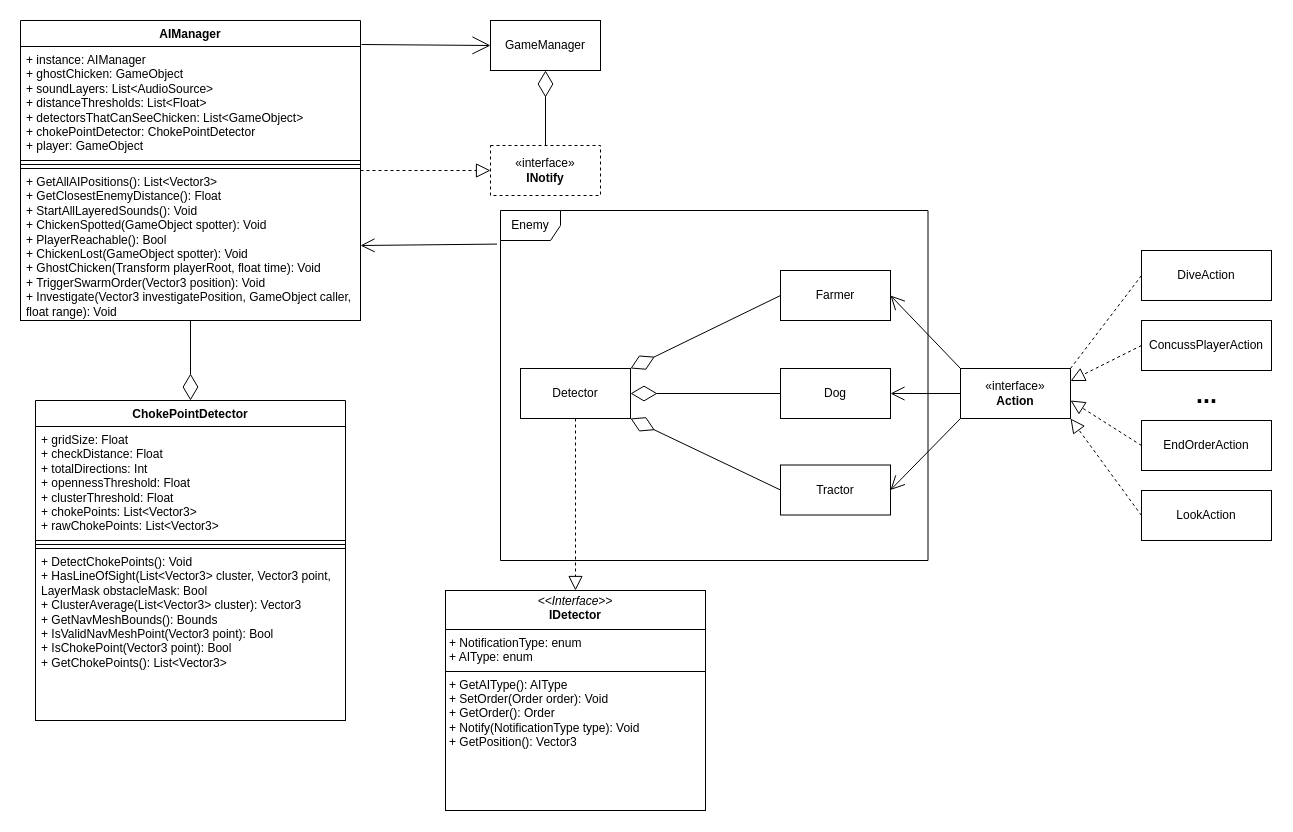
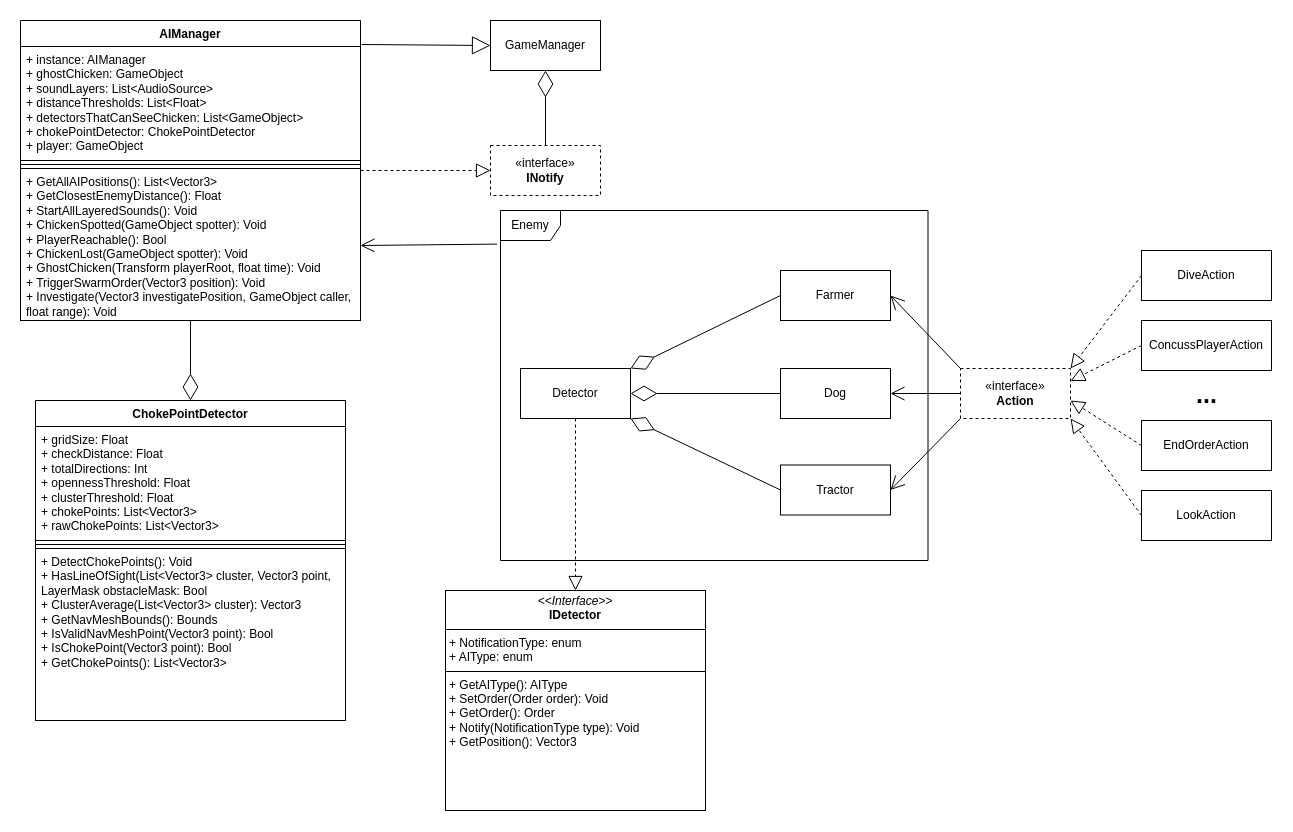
(479, 45) -> (471, 45)
(1076, 361) -> (1080, 356)
(1016, 394) -> (1016, 394)
